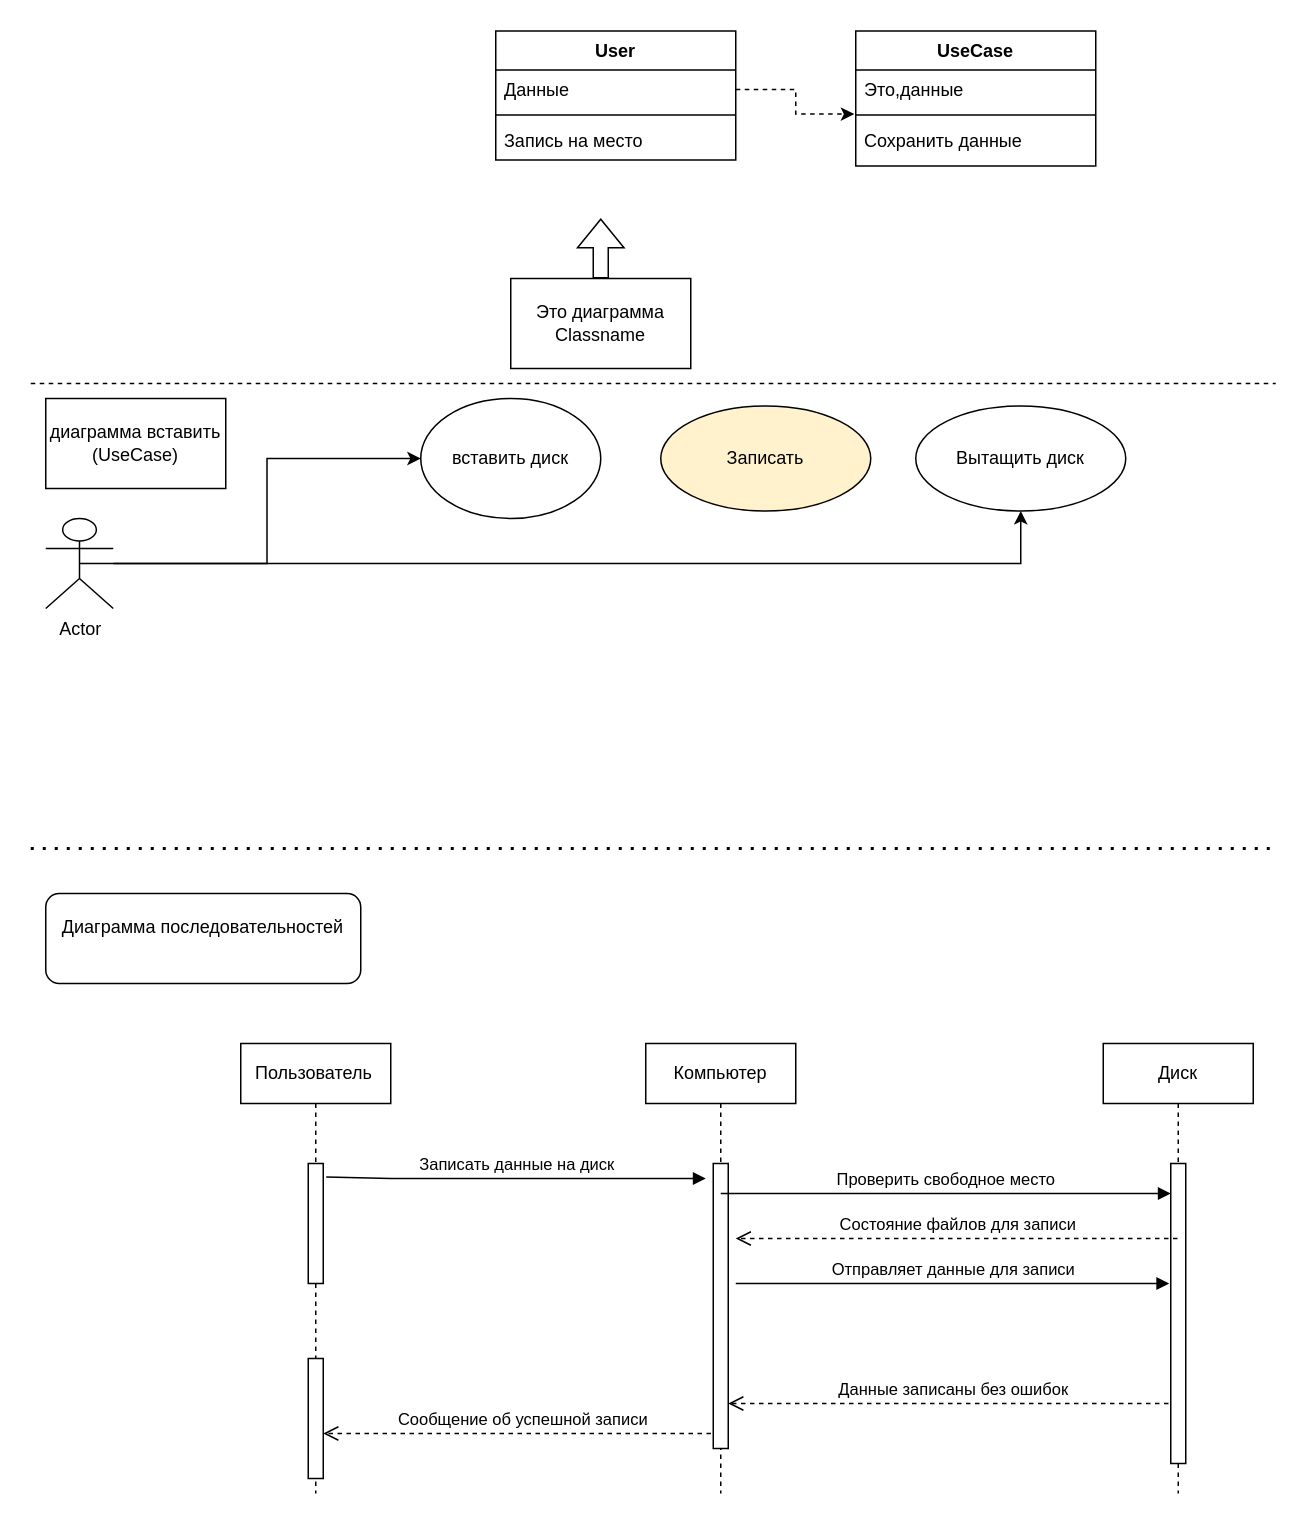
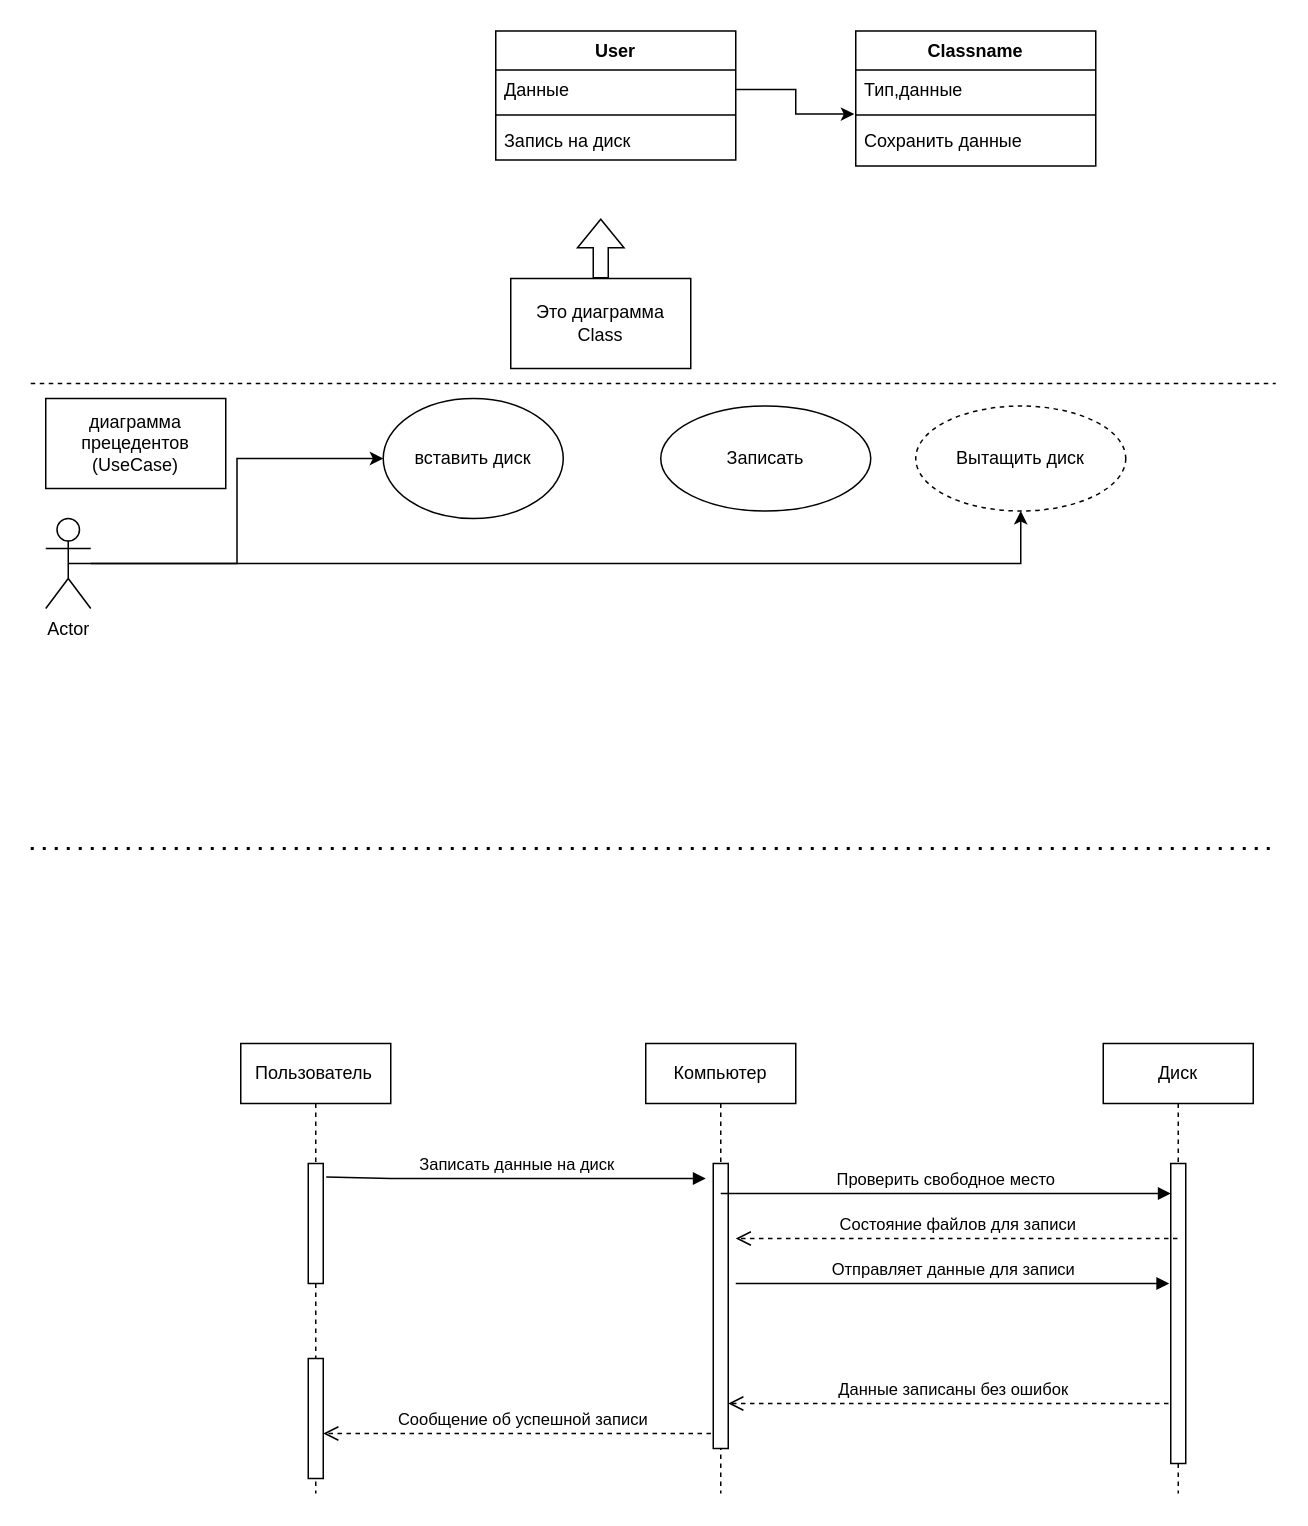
(975, 51) -> (975, 51)
(912, 90) -> (912, 90)
(796, 96) -> (796, 96)
(575, 141) -> (570, 141)
(601, 323) -> (601, 323)
(136, 443) -> (136, 443)
(511, 458) -> (473, 458)
(766, 458) -> (766, 458)
(1021, 458) -> (1021, 458)
(80, 563) -> (68, 563)
(203, 938) -> none
